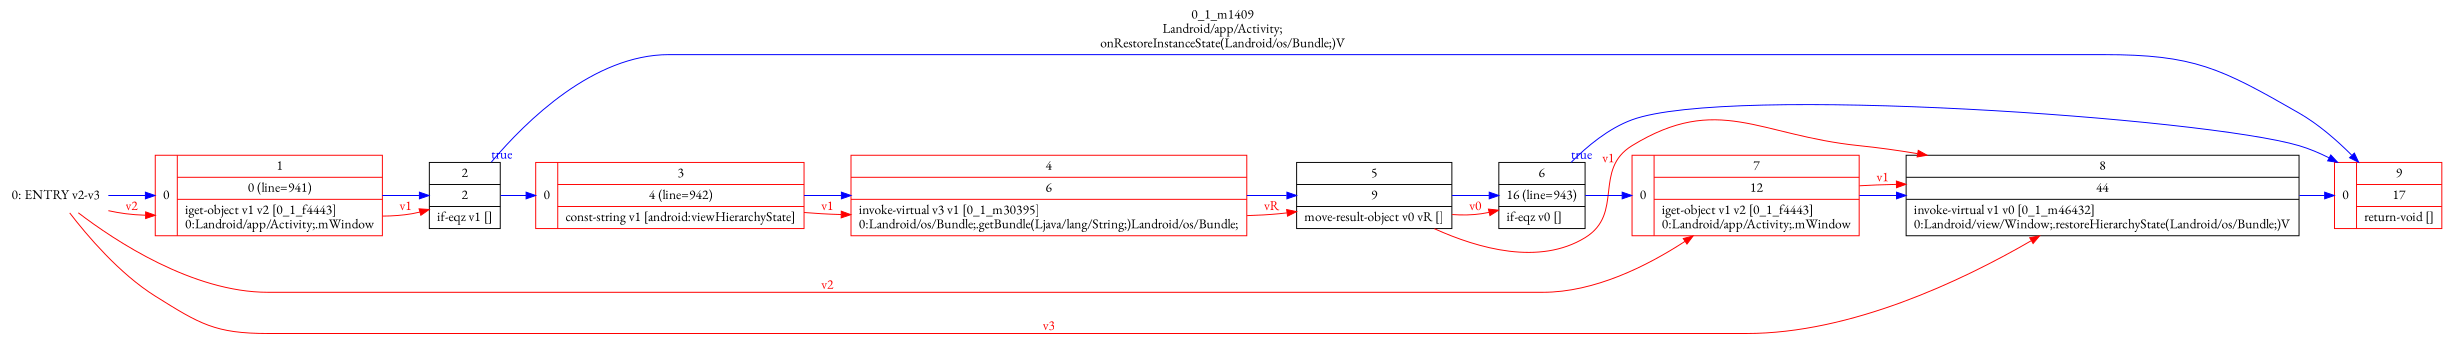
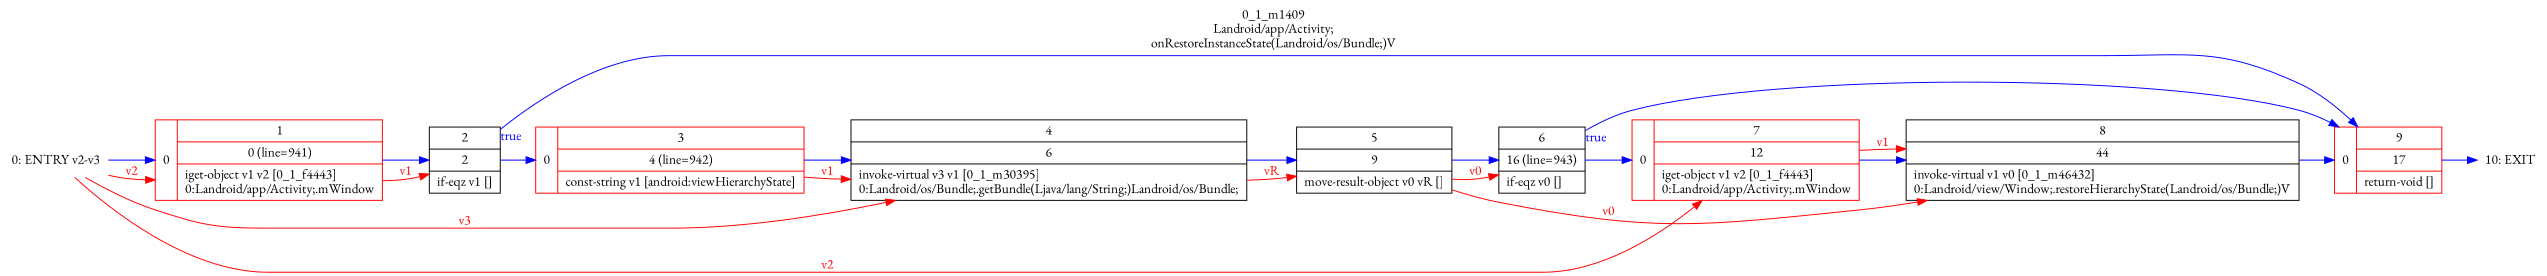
(1609, 159) -> (1609, 211)
none -> (2510, 160)
(1049, 196) -> (1049, 160)
(1038, 334) -> (482, 228)
